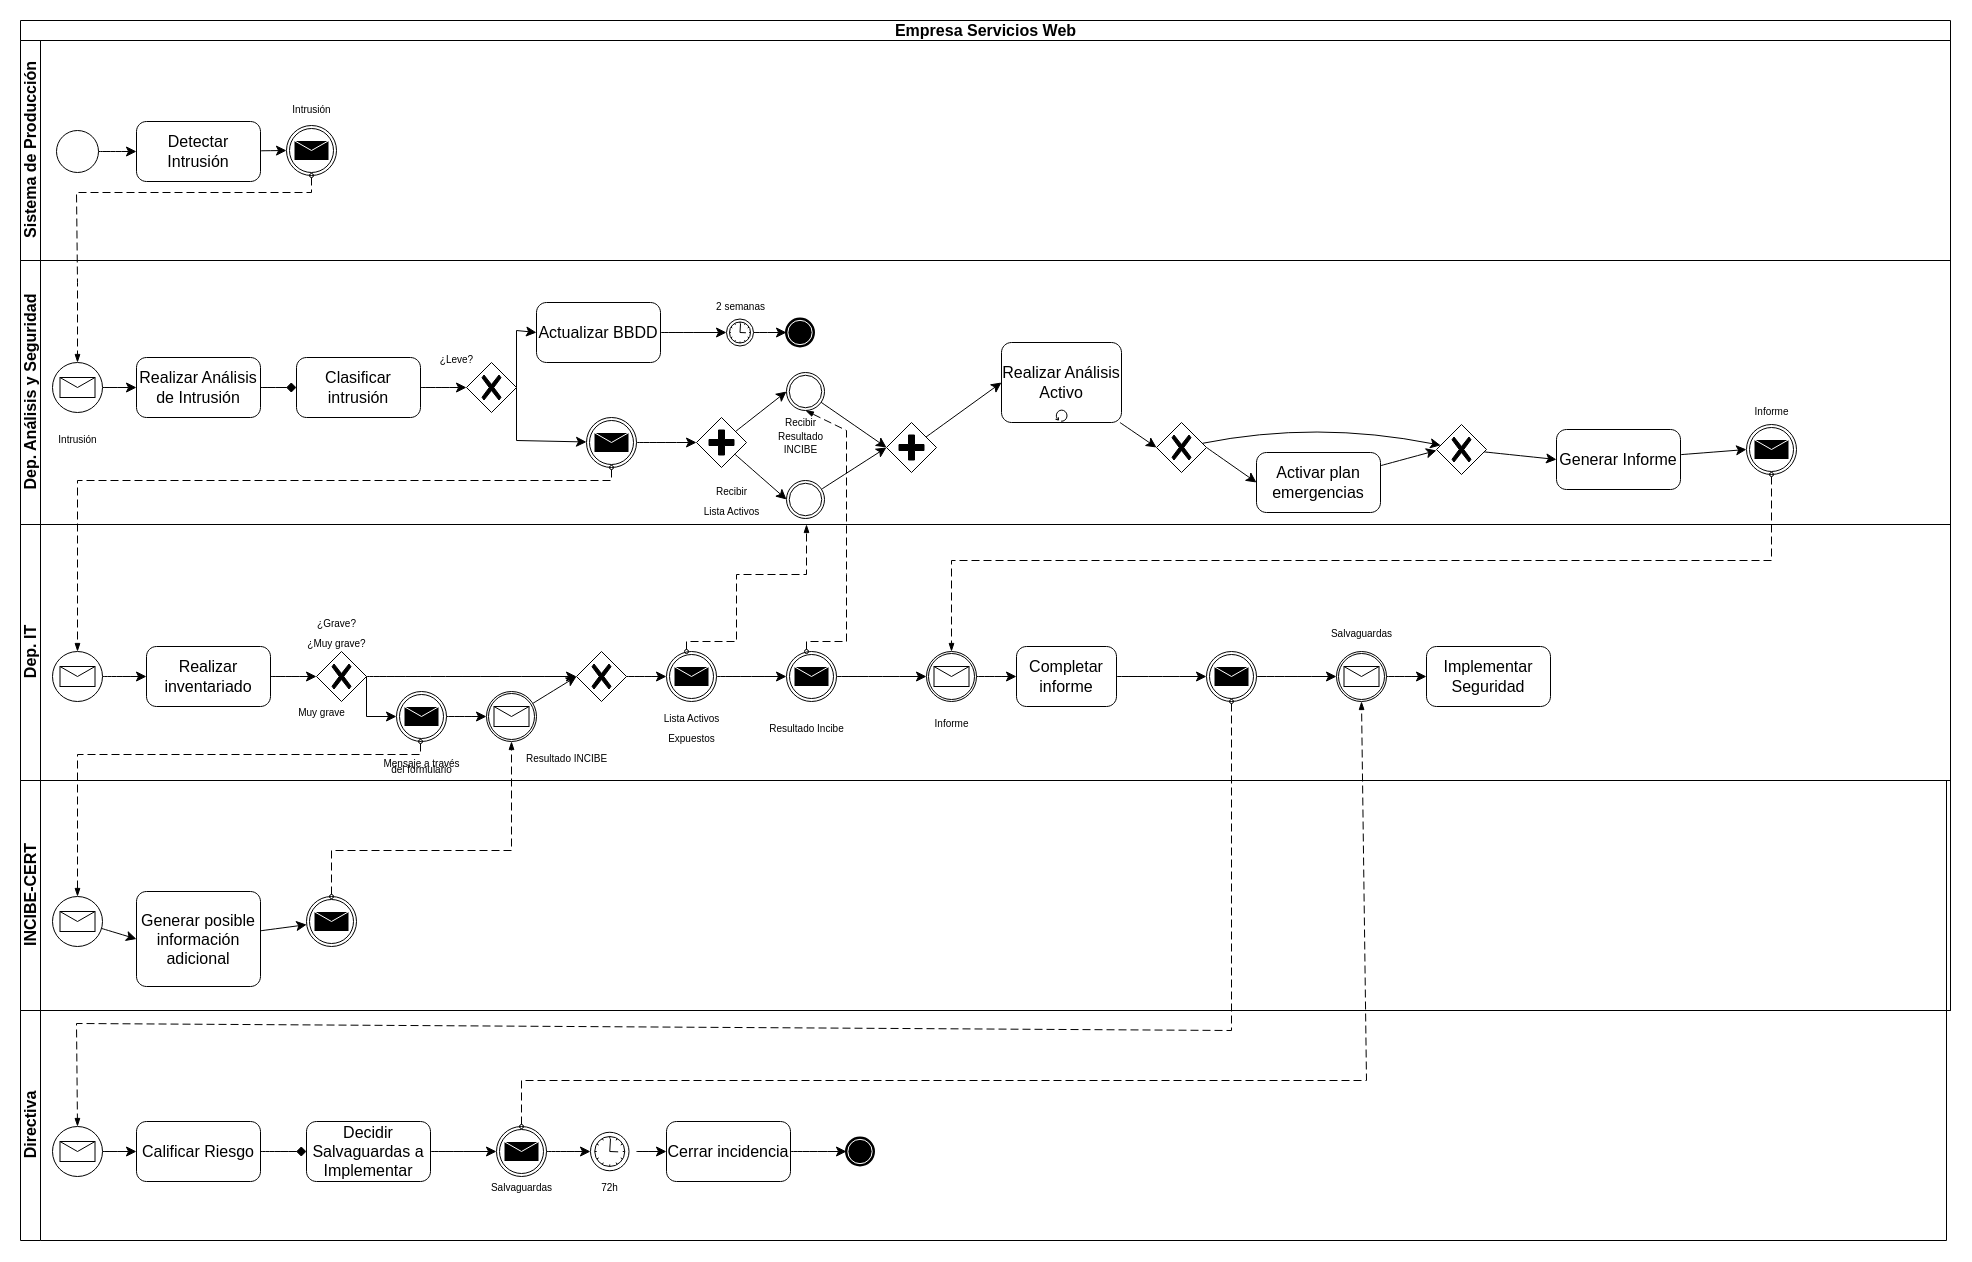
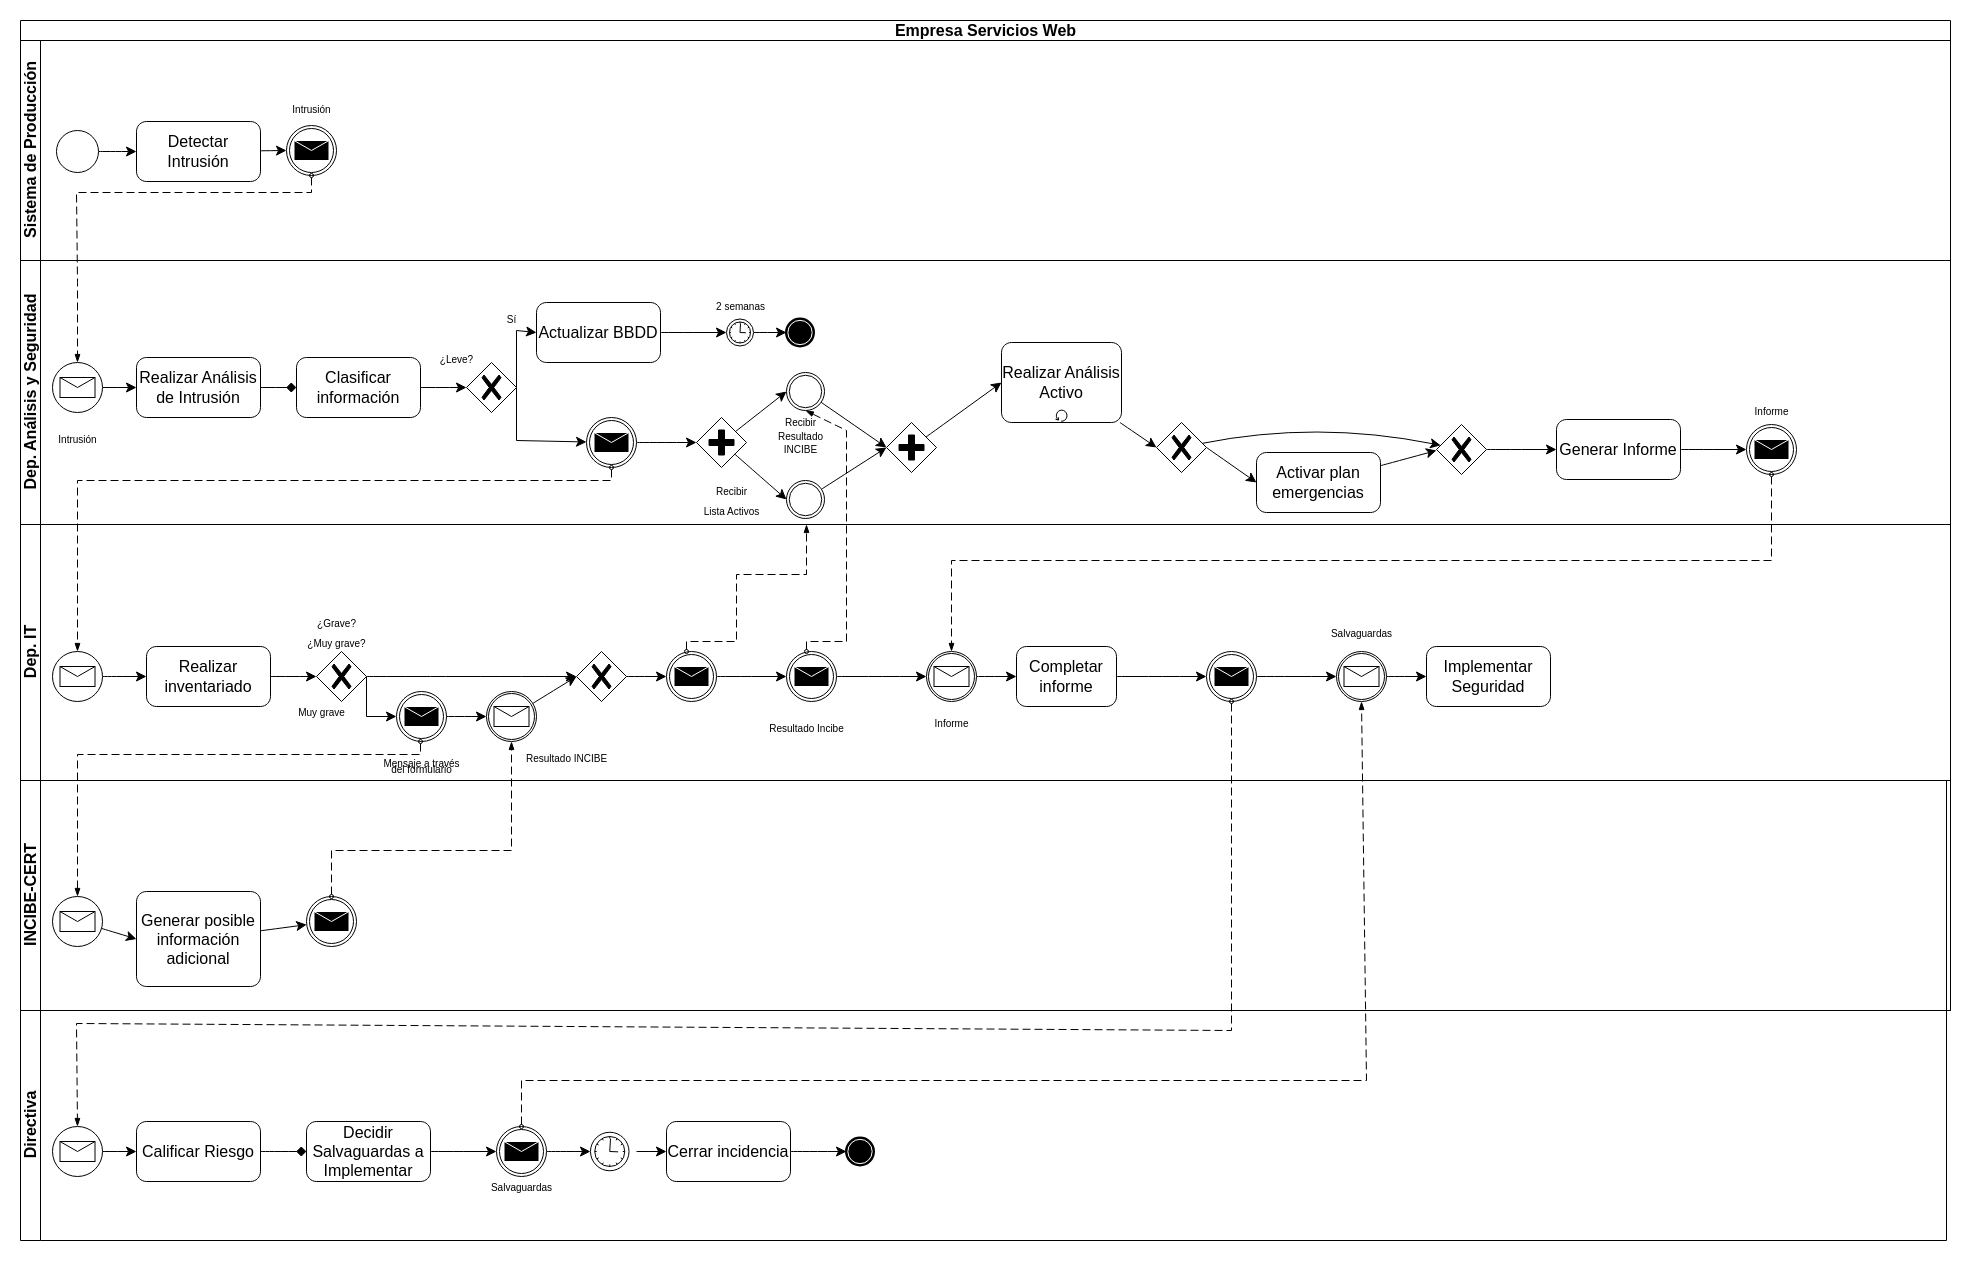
none -> (512, 318)
(359, 388) -> (359, 388)
(1619, 460) -> (1619, 450)
(692, 727) -> none
(610, 1186) -> none
